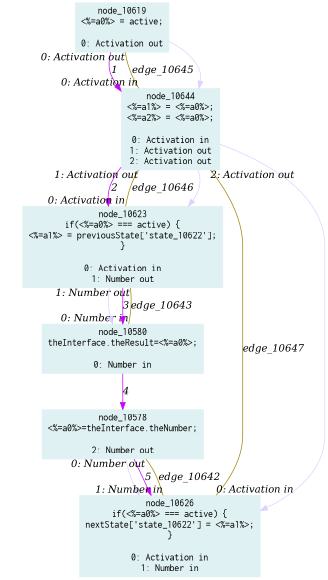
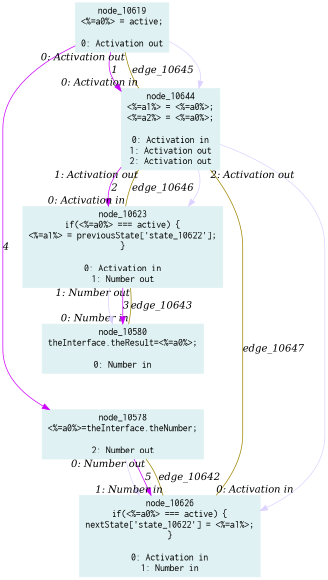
(123, 388) -> (3, 218)
